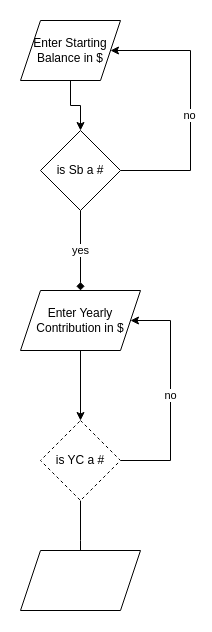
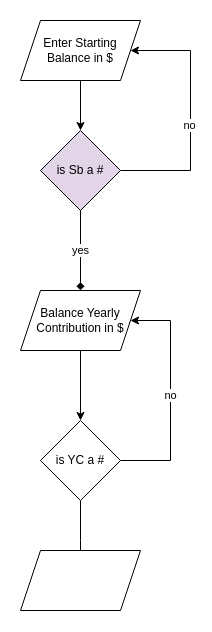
(71, 51) -> (81, 51)
(81, 171) -> (81, 171)
(81, 321) -> (81, 321)
(81, 461) -> (81, 461)
